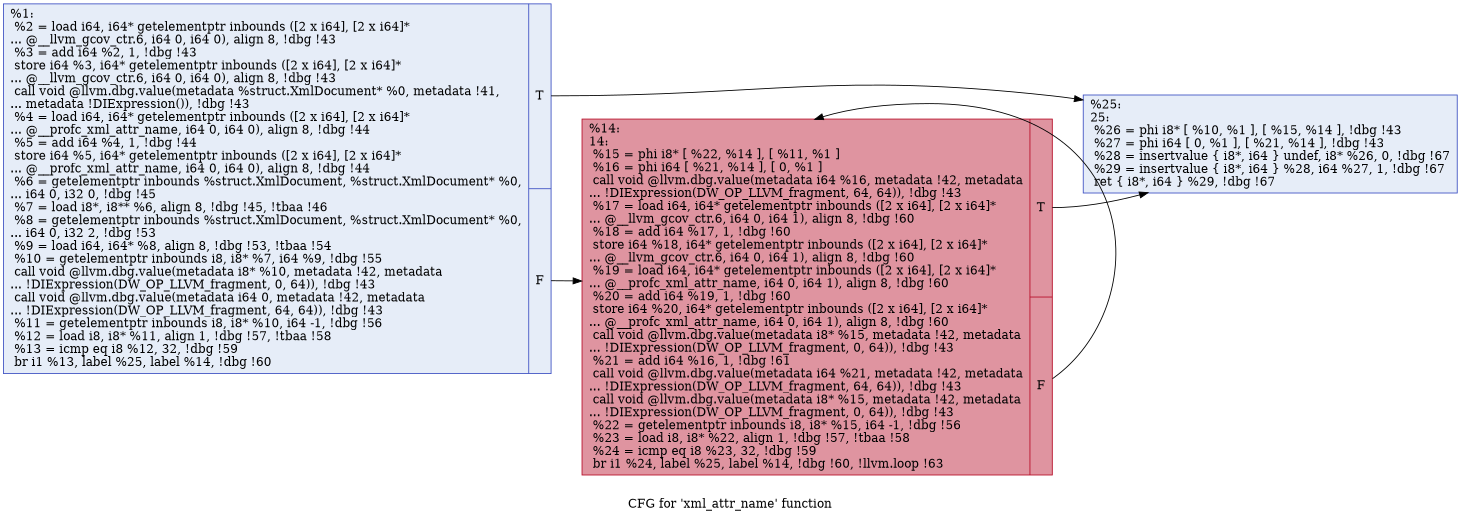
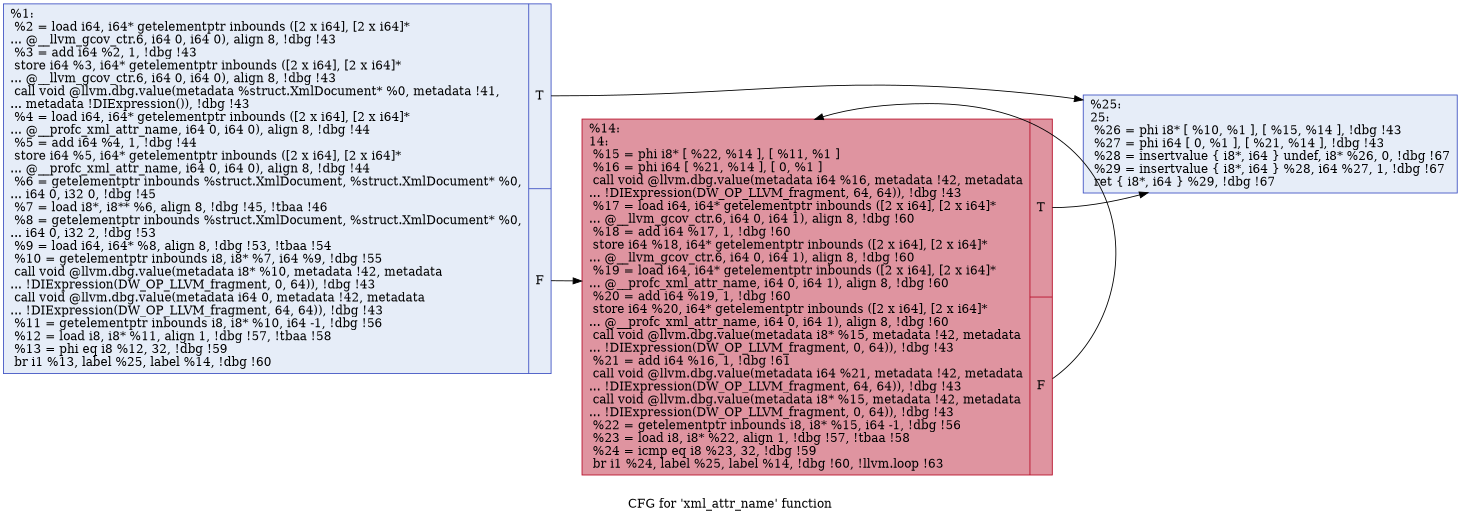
(124, 349) -> (119, 349)
